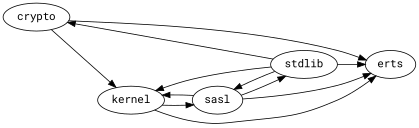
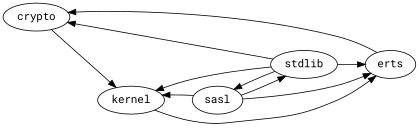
(215, 30) -> (229, 18)
(174, 105) -> none
